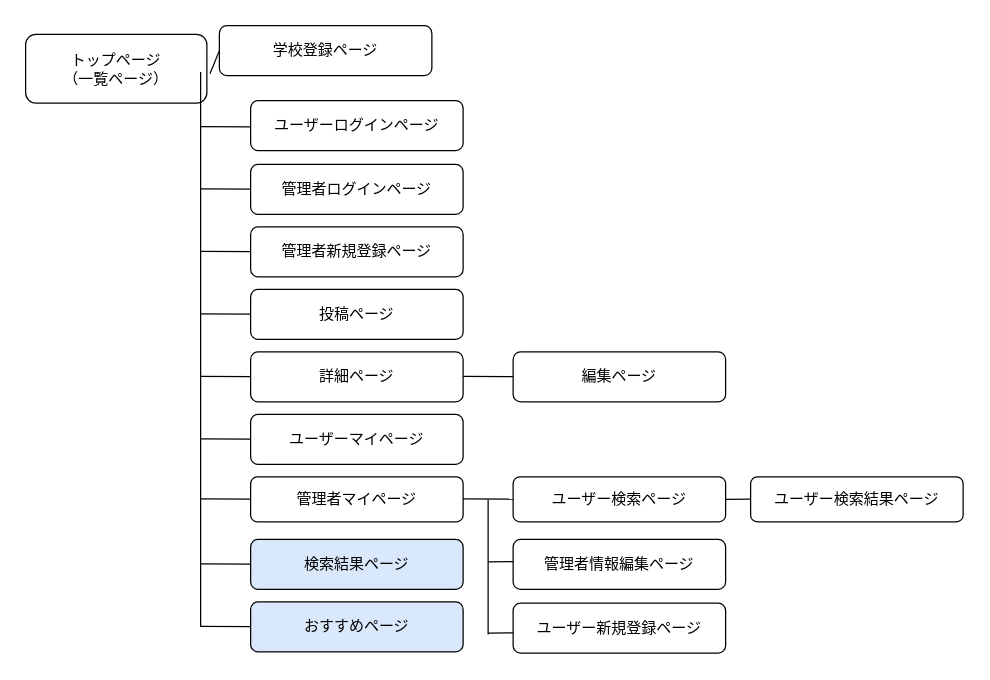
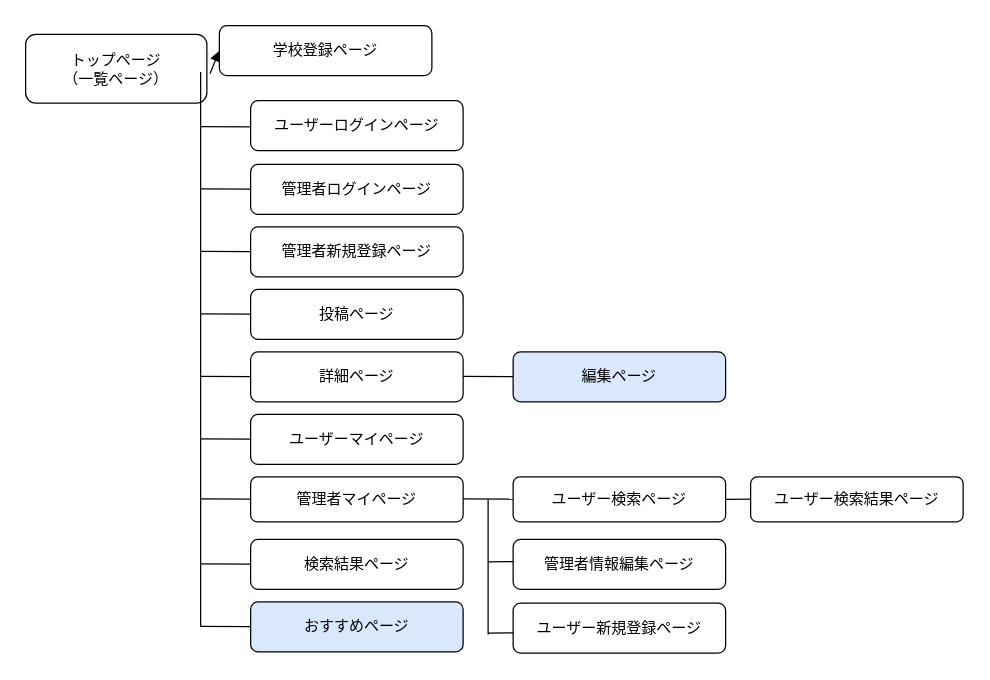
(217, 56) -> (215, 61)
(619, 377) -> (619, 377)
(357, 564) -> (357, 564)
